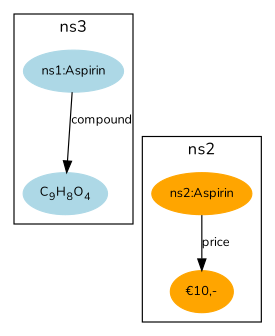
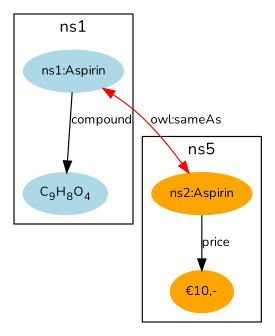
(74, 27) -> (74, 27)
none -> (151, 126)
(202, 150) -> (202, 150)
